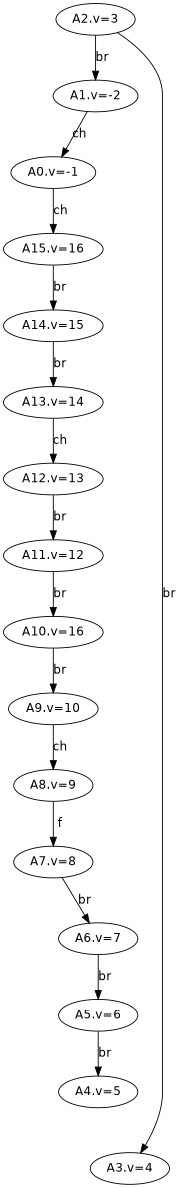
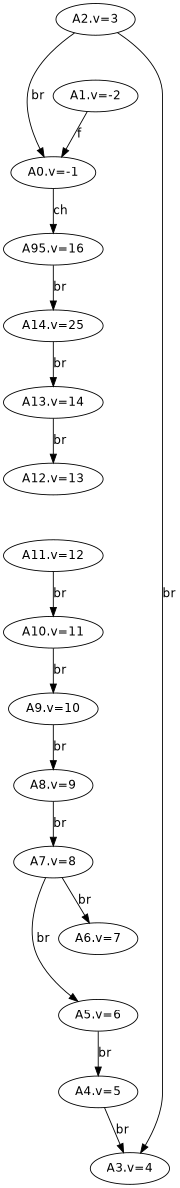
(96, 53) -> (30, 83)
(80, 134) -> (80, 134)
(53, 249) -> (53, 249)
(53, 326) -> (53, 326)
(60, 441) -> (60, 441)
(53, 513) -> none
(53, 632) -> (53, 632)
(60, 747) -> (60, 747)
(60, 824) -> (60, 824)
(98, 973) -> (33, 943)
none -> (112, 1126)
